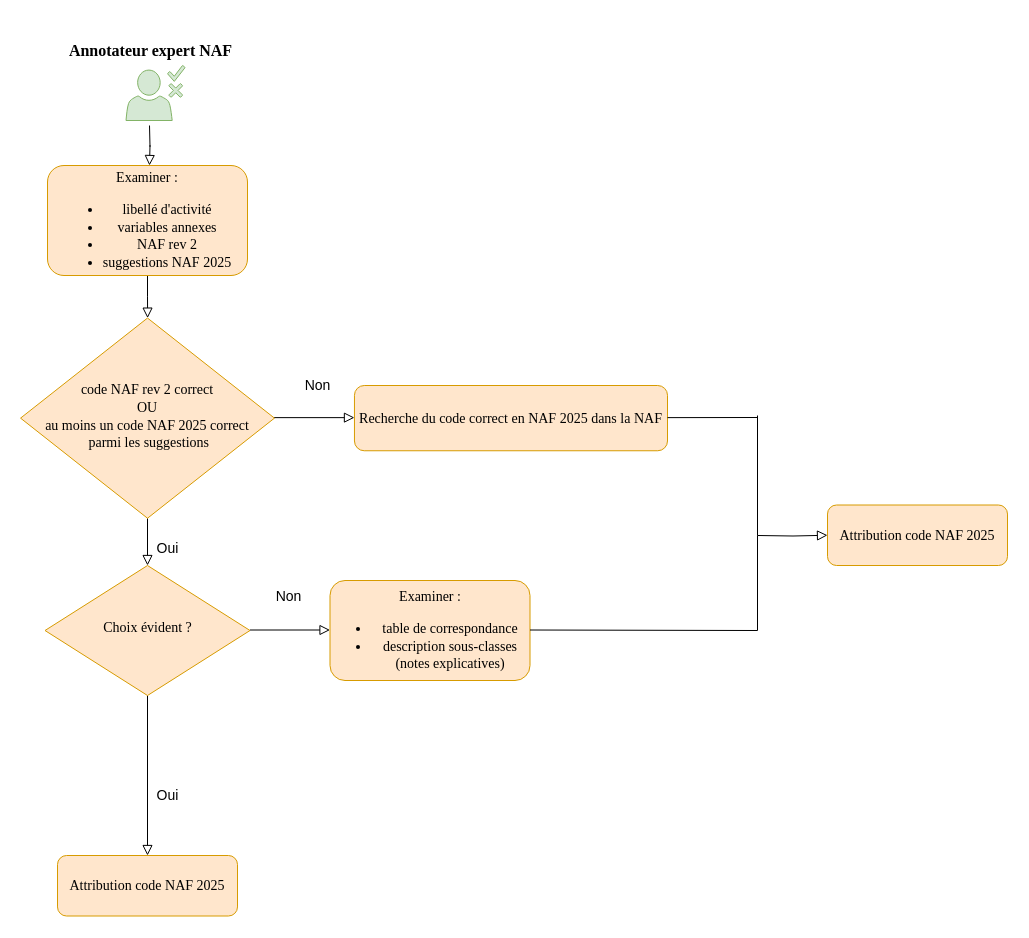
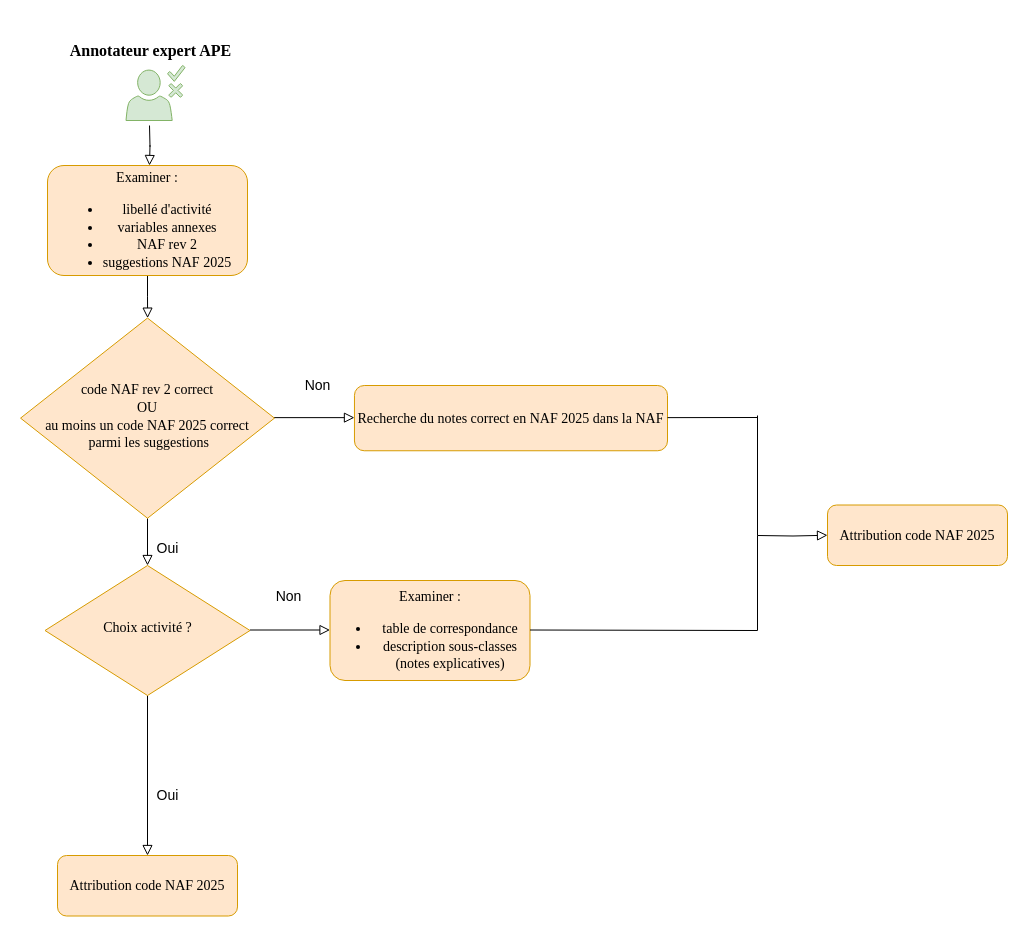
(151, 51) -> (151, 51)
(511, 419) -> (511, 419)
(148, 629) -> (148, 629)
